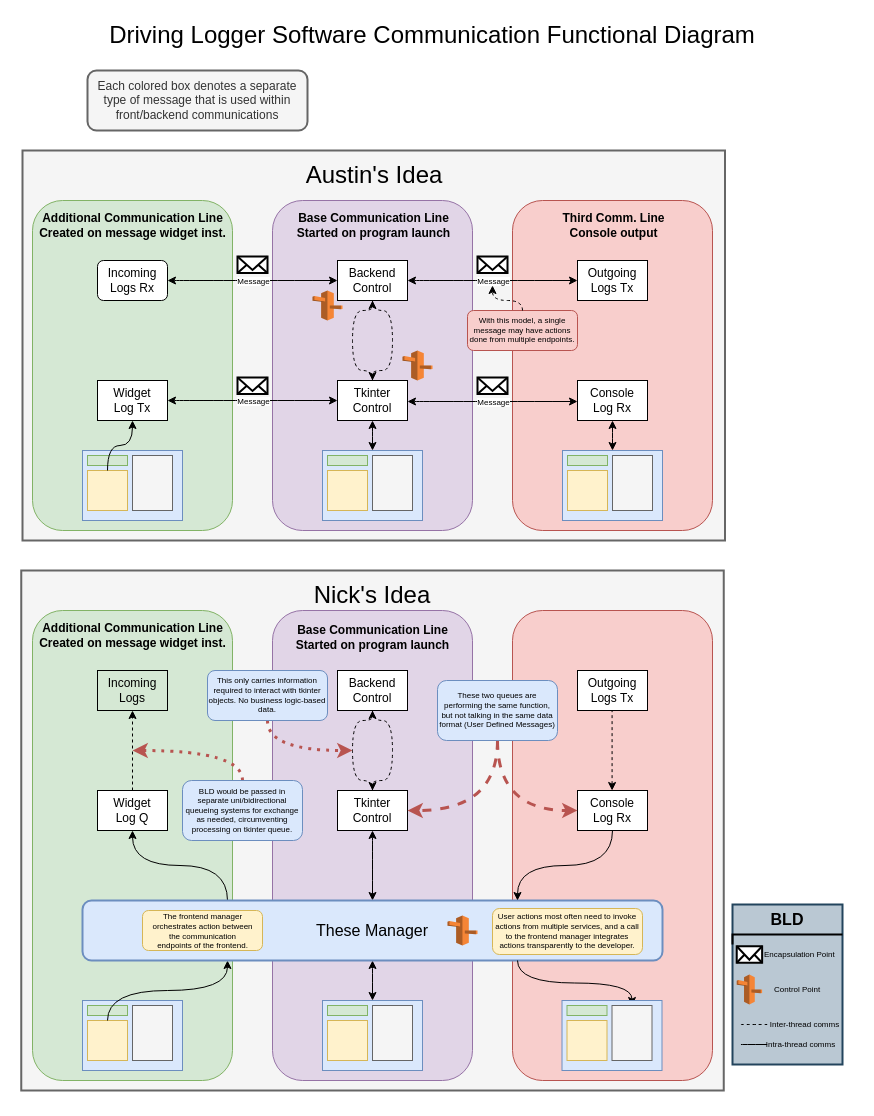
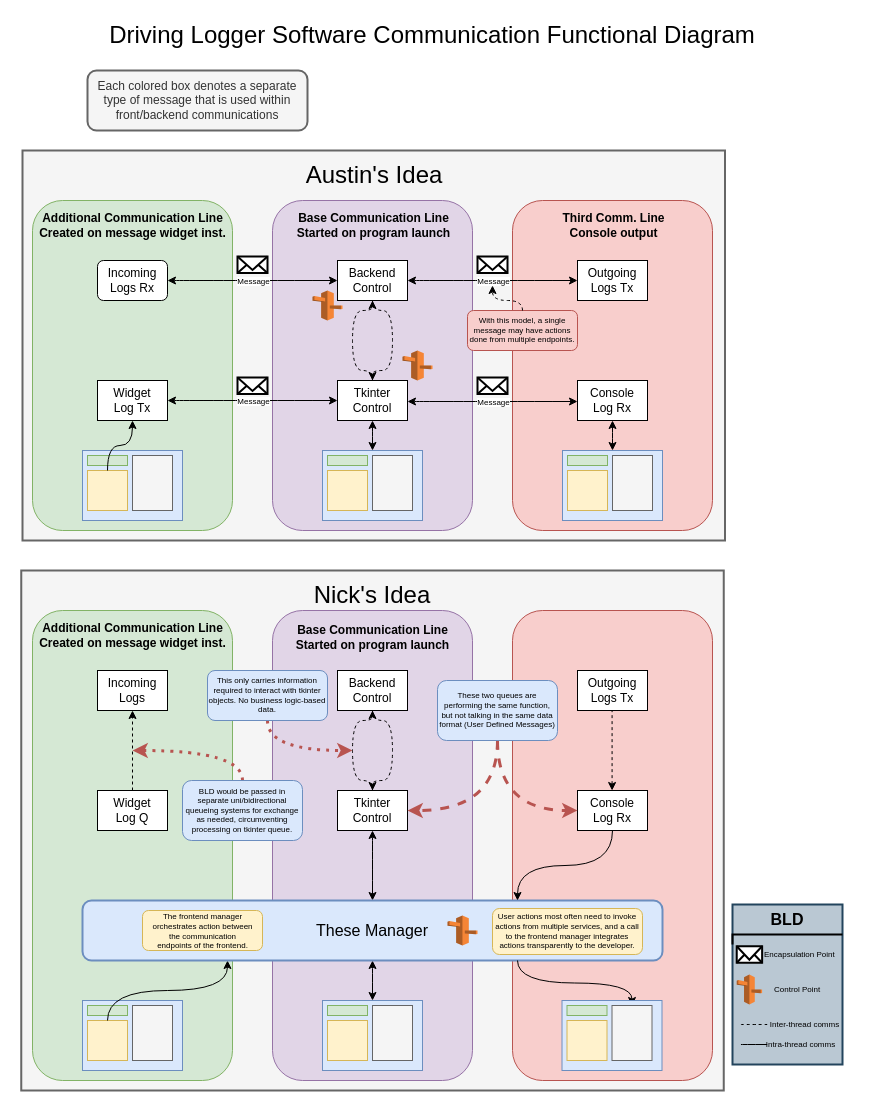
(133, 691) -> (133, 691)
(182, 866) -> none
